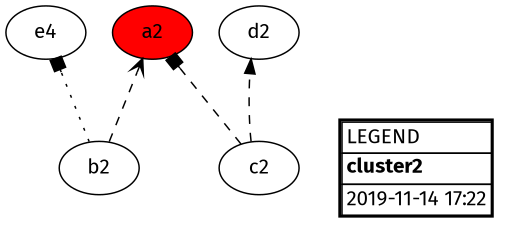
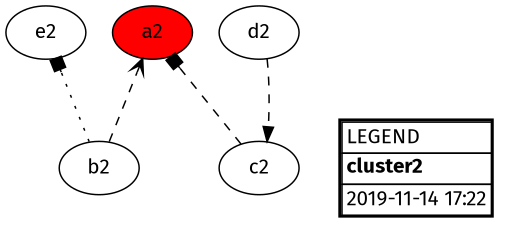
(46, 33) -> (46, 33)
(249, 108) -> (269, 93)
